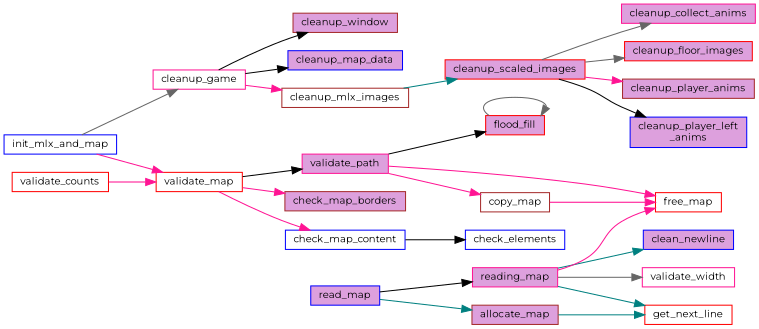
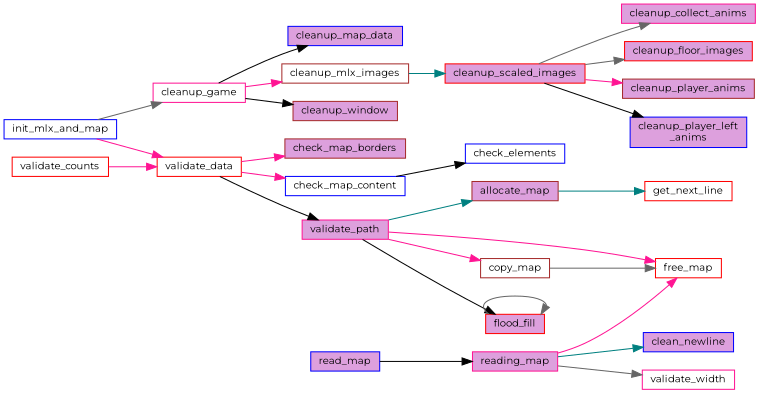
(199, 182) -> (199, 167)
(597, 202) -> (597, 268)
(596, 295) -> none
(421, 304) -> (425, 212)
